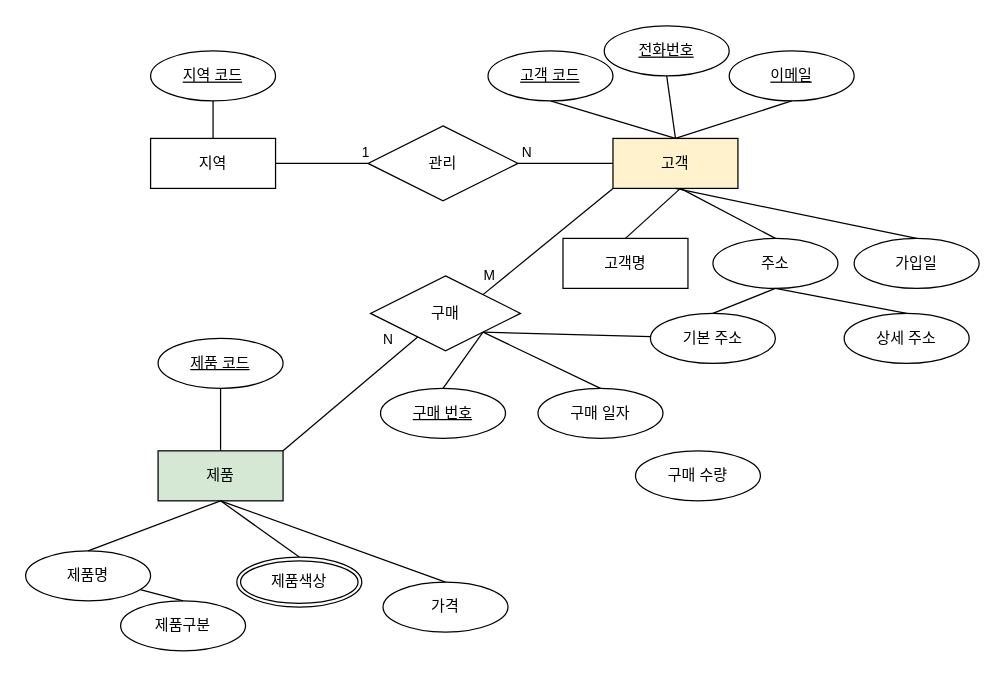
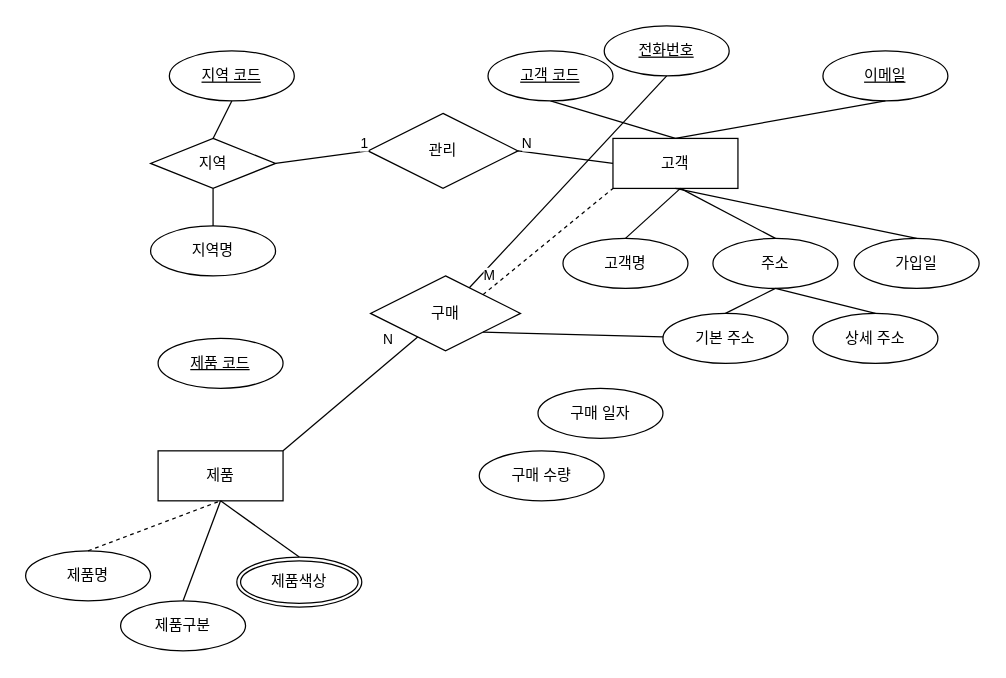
(213, 76) -> (232, 76)
(792, 76) -> (886, 76)
(671, 105) -> (526, 227)
(213, 163) -> (213, 163)
(443, 163) -> (443, 151)
(676, 163) -> (676, 163)
none -> (213, 206)
(549, 241) -> (549, 241)
none -> (213, 251)
(626, 263) -> (626, 263)
(713, 338) -> (726, 338)
(907, 338) -> (876, 338)
(463, 360) -> none
(544, 361) -> none
(443, 413) -> none
(221, 419) -> none
(221, 476) -> (221, 476)
(698, 476) -> (542, 476)
(153, 526) -> (153, 526)
(336, 542) -> none
(162, 595) -> (201, 553)
(446, 607) -> none
